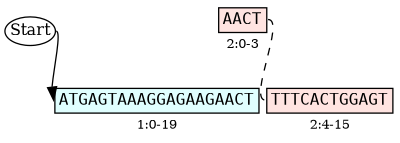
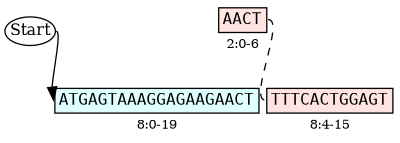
(243, 44) -> (243, 44)
(157, 125) -> (157, 125)
(330, 125) -> (330, 125)
